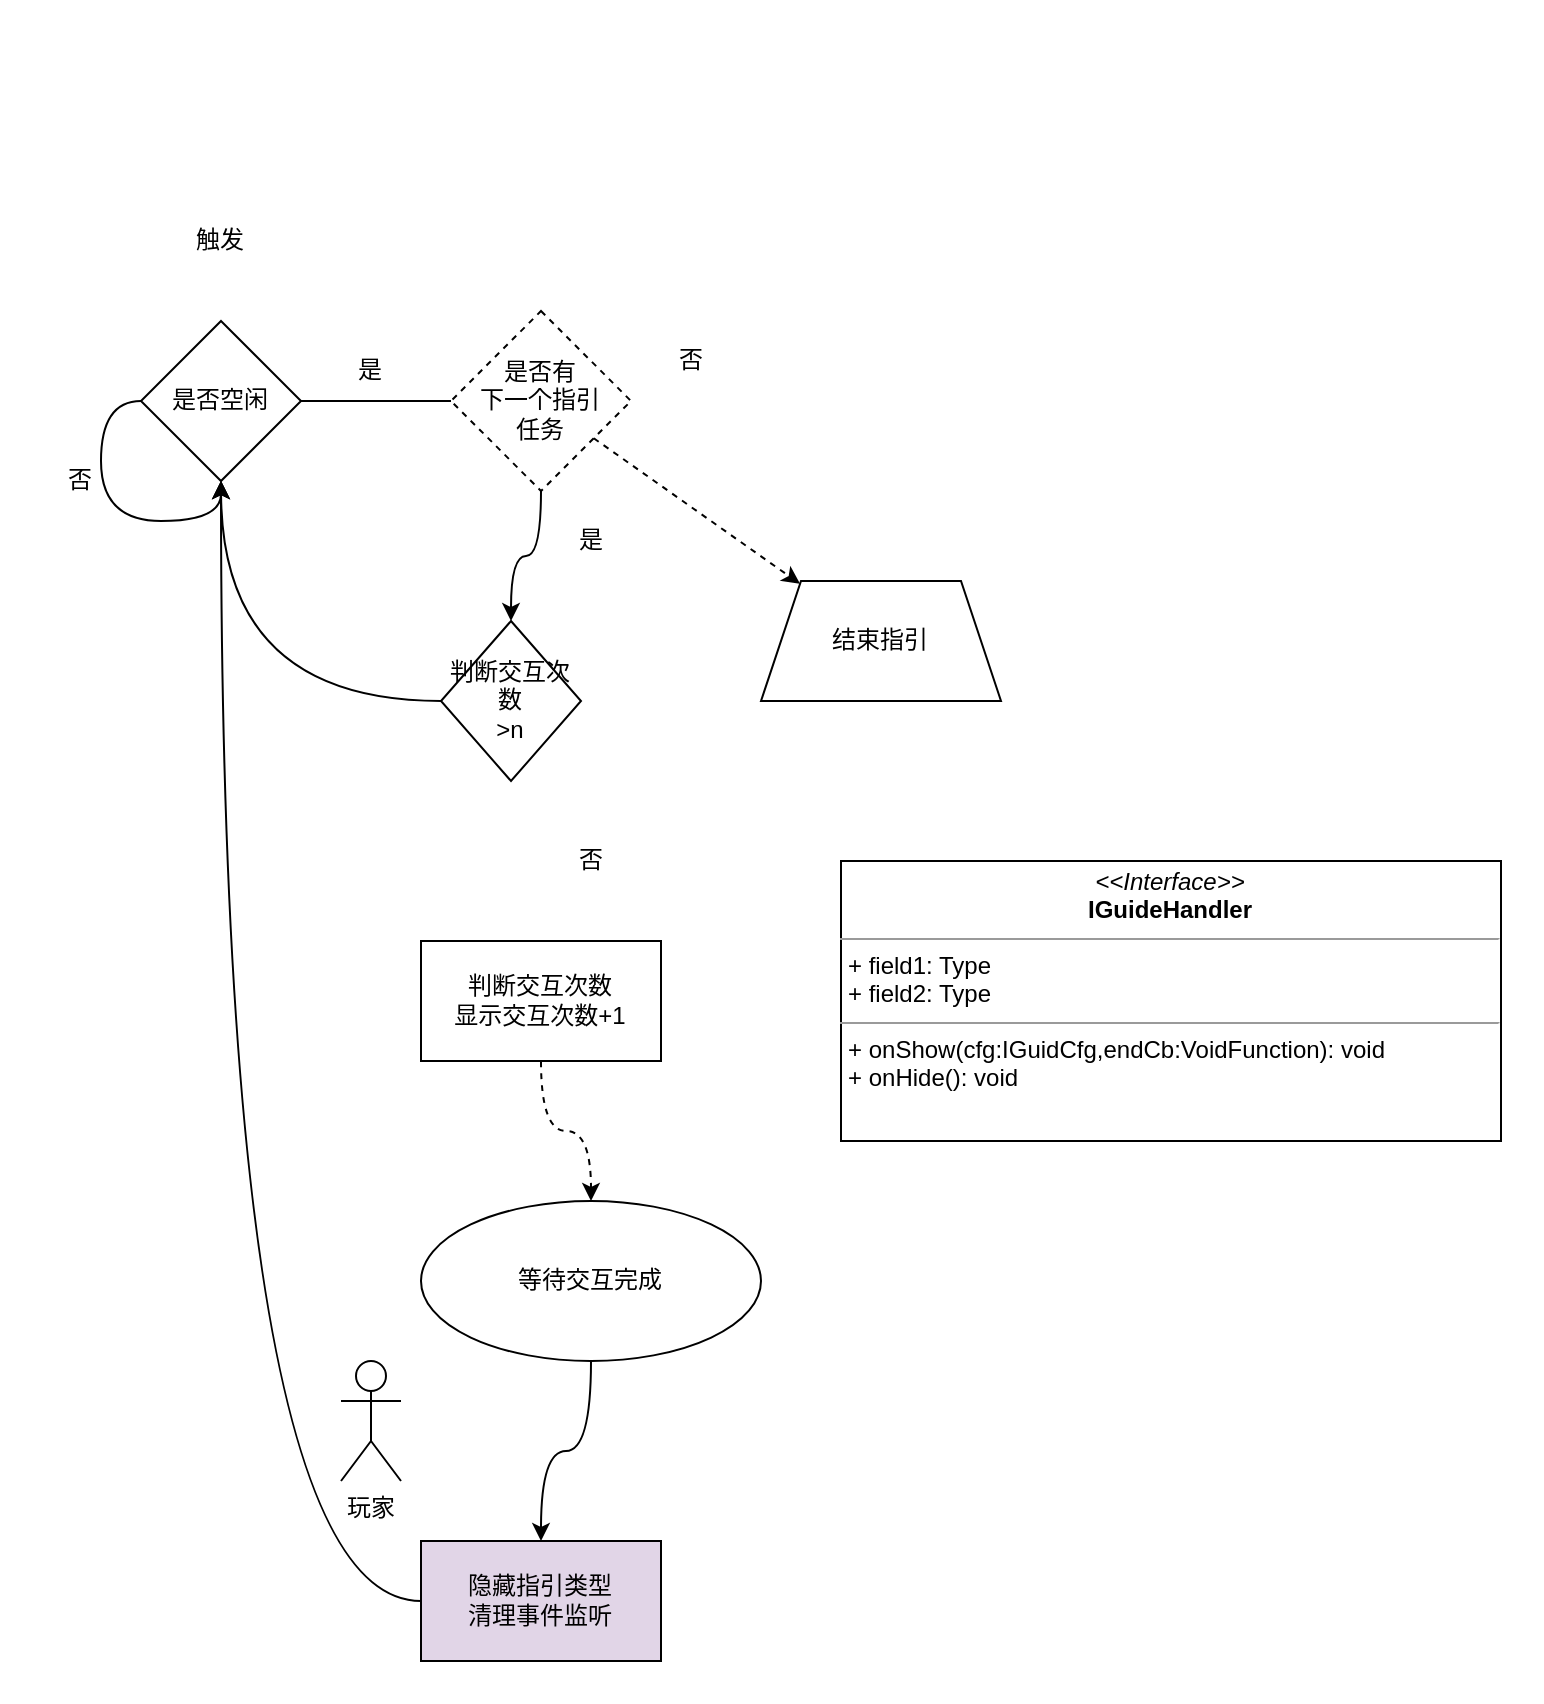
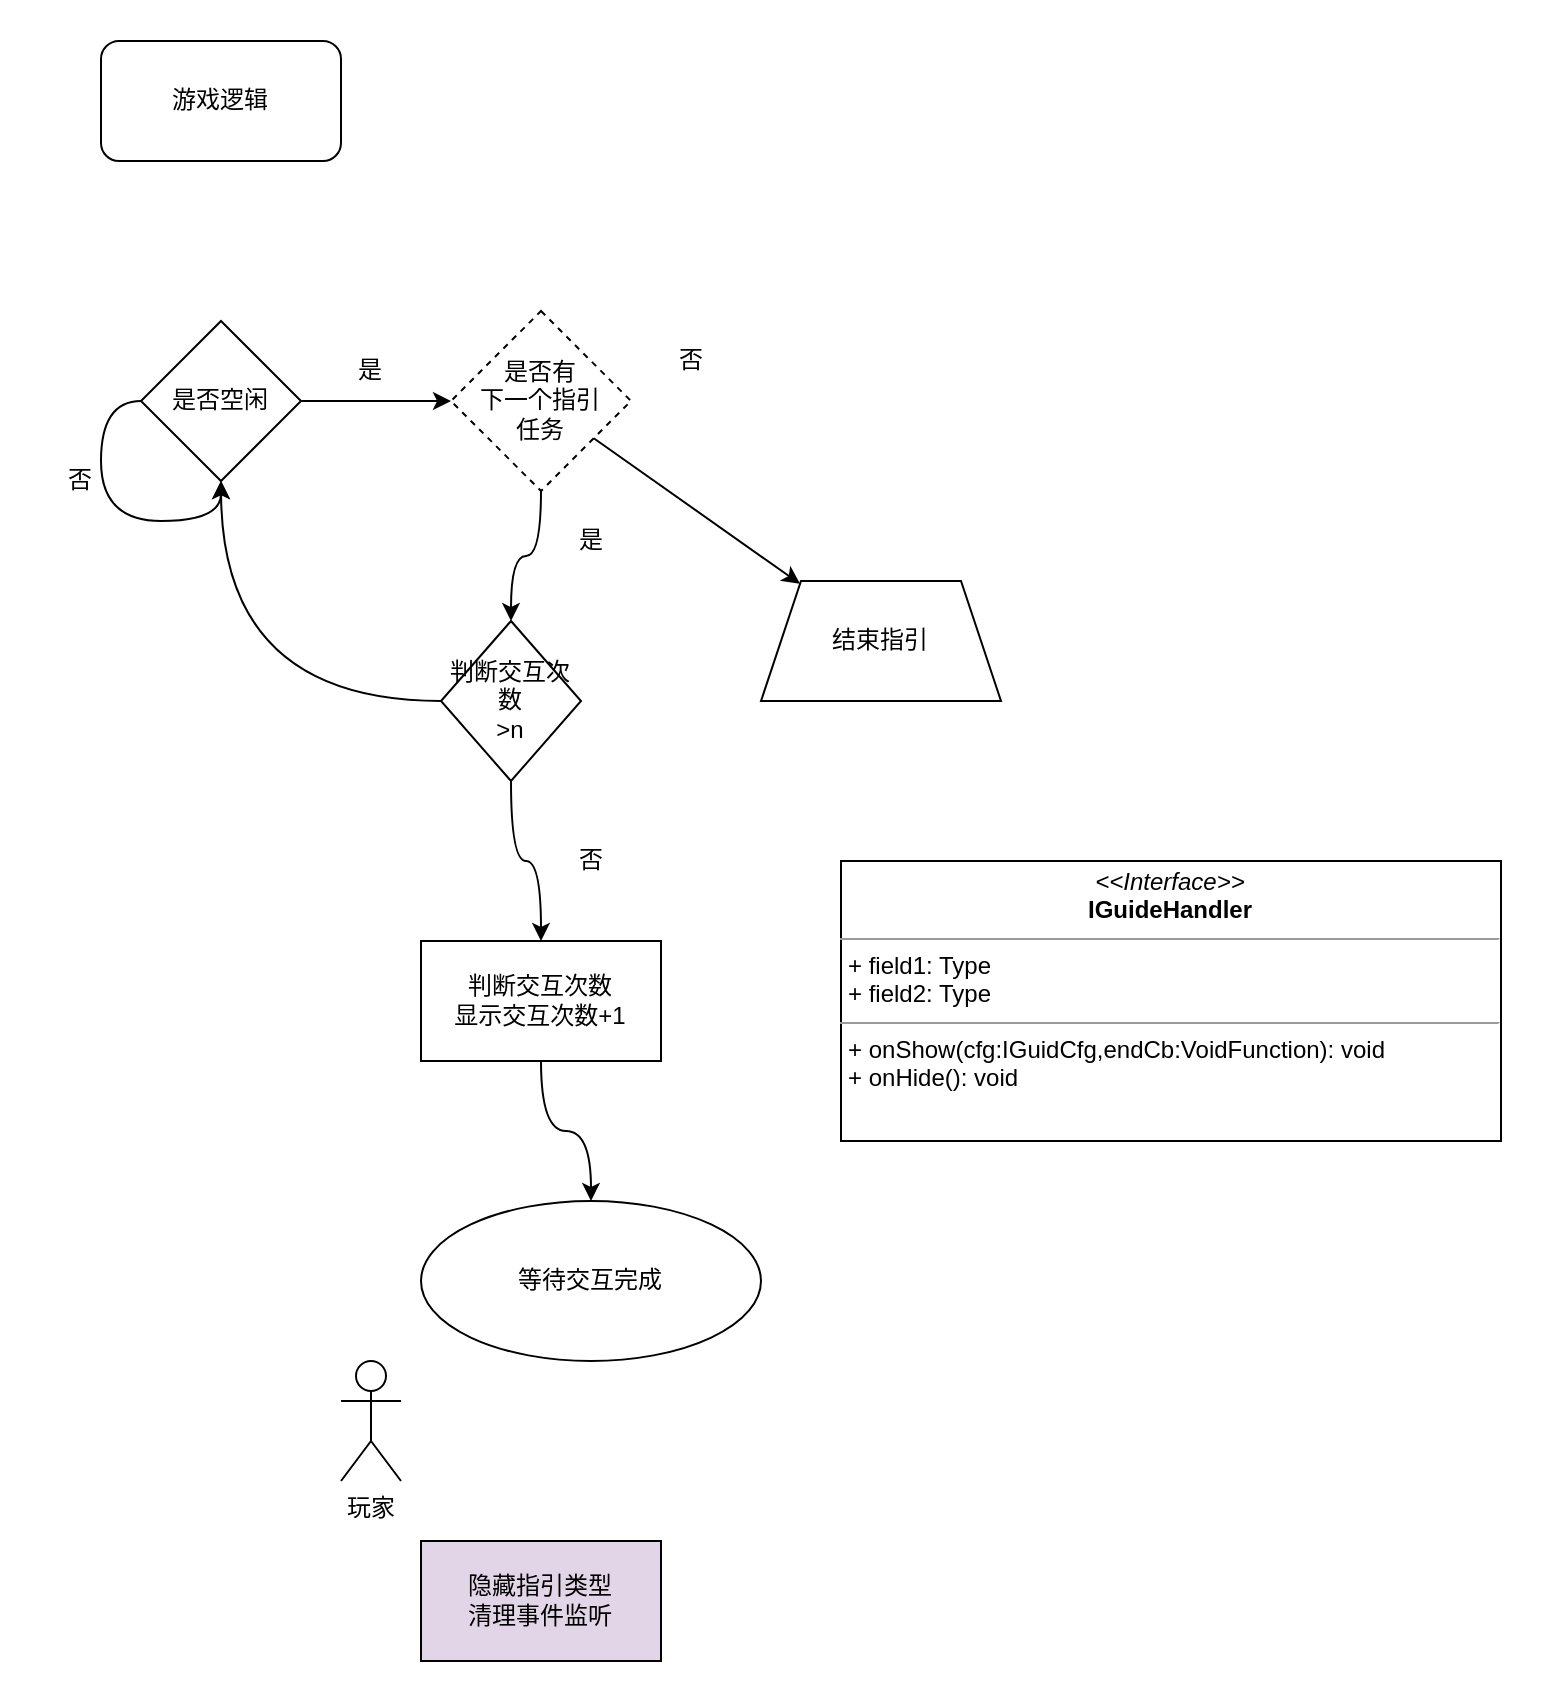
none -> (221, 101)
(221, 241) -> none
(442, 401) -> (436, 401)
(693, 508) -> (693, 508)
none -> (520, 857)
(243, 1099) -> none
(558, 1129) -> (558, 1129)
(573, 1448) -> none
